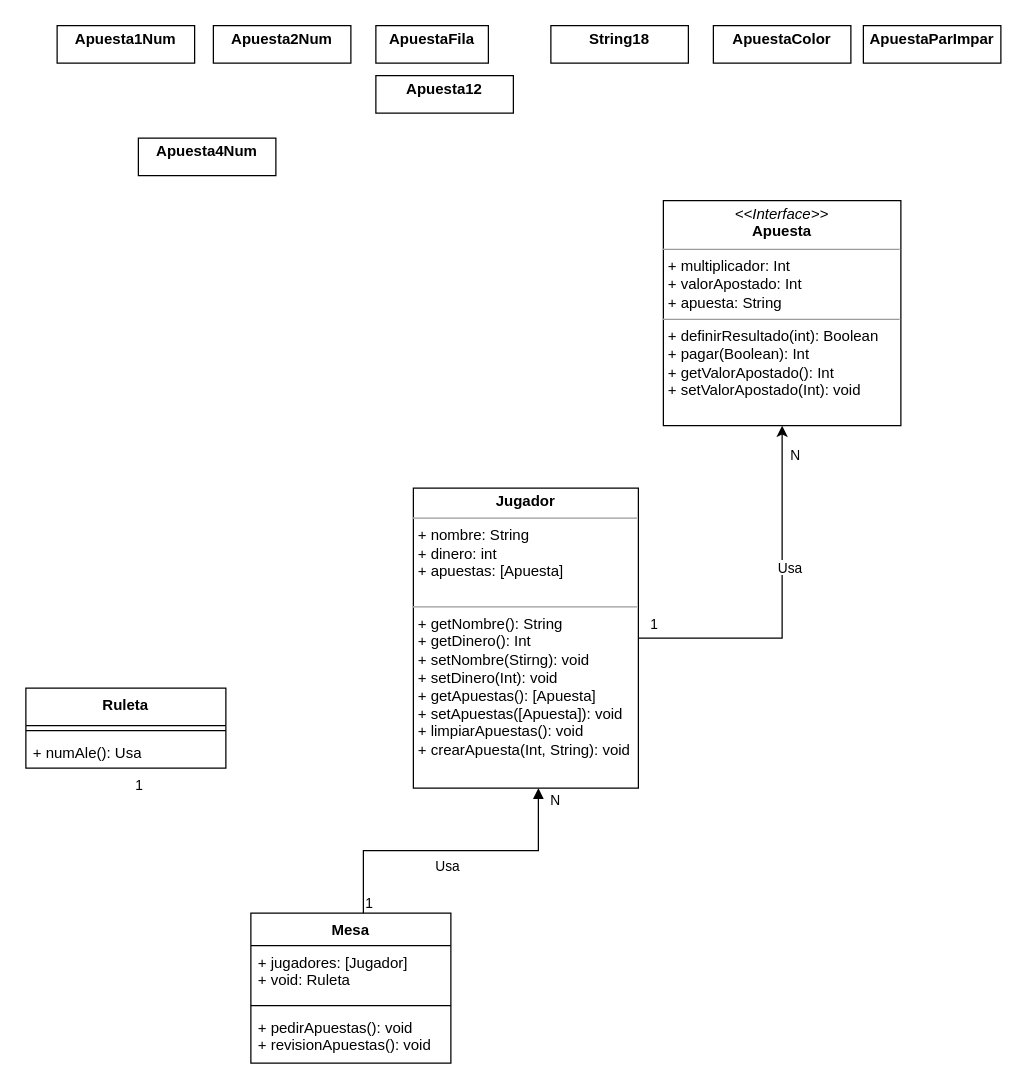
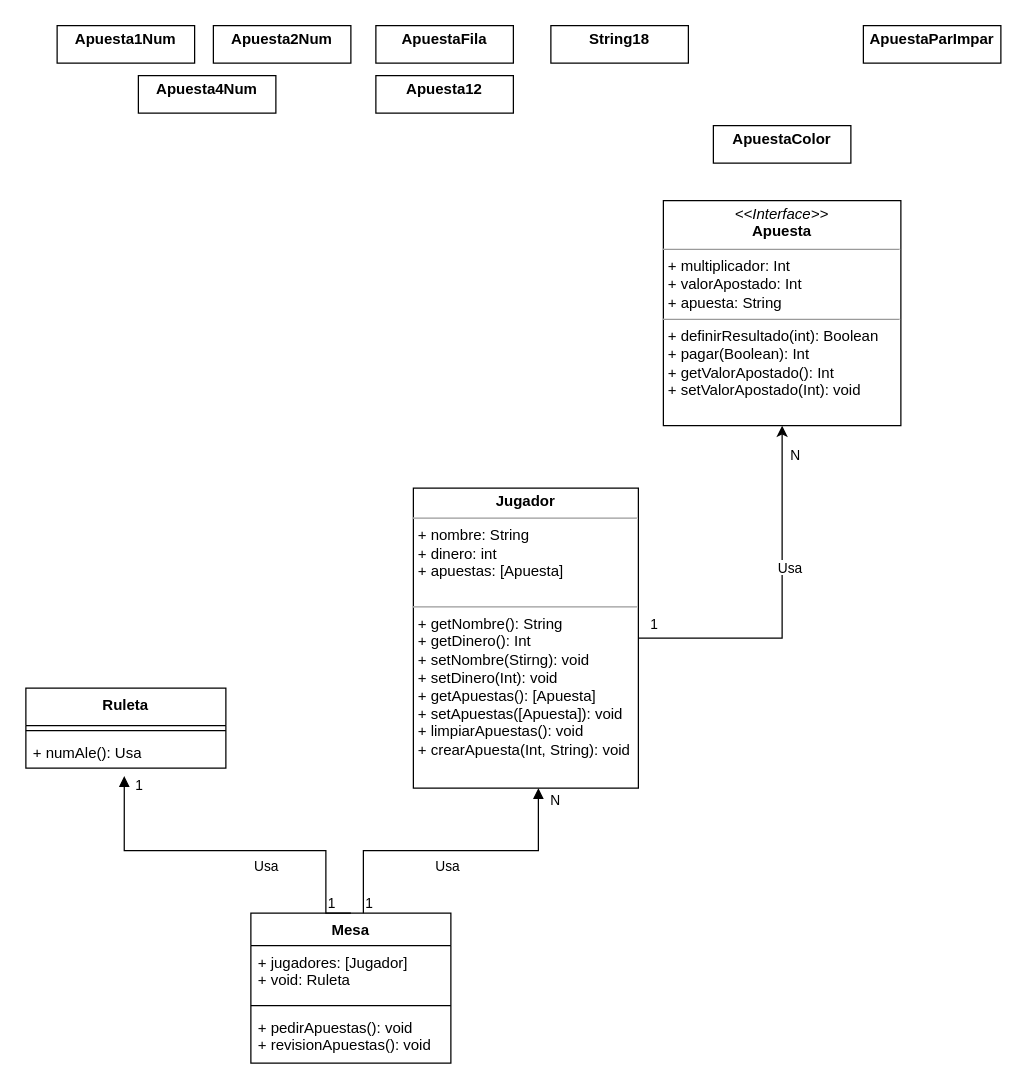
(432, 44) -> (444, 44)
(782, 44) -> (782, 144)
(207, 157) -> (207, 94)
none -> (225, 851)
